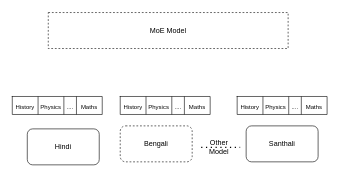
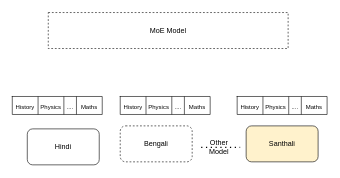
(282, 144) -> (282, 144)
